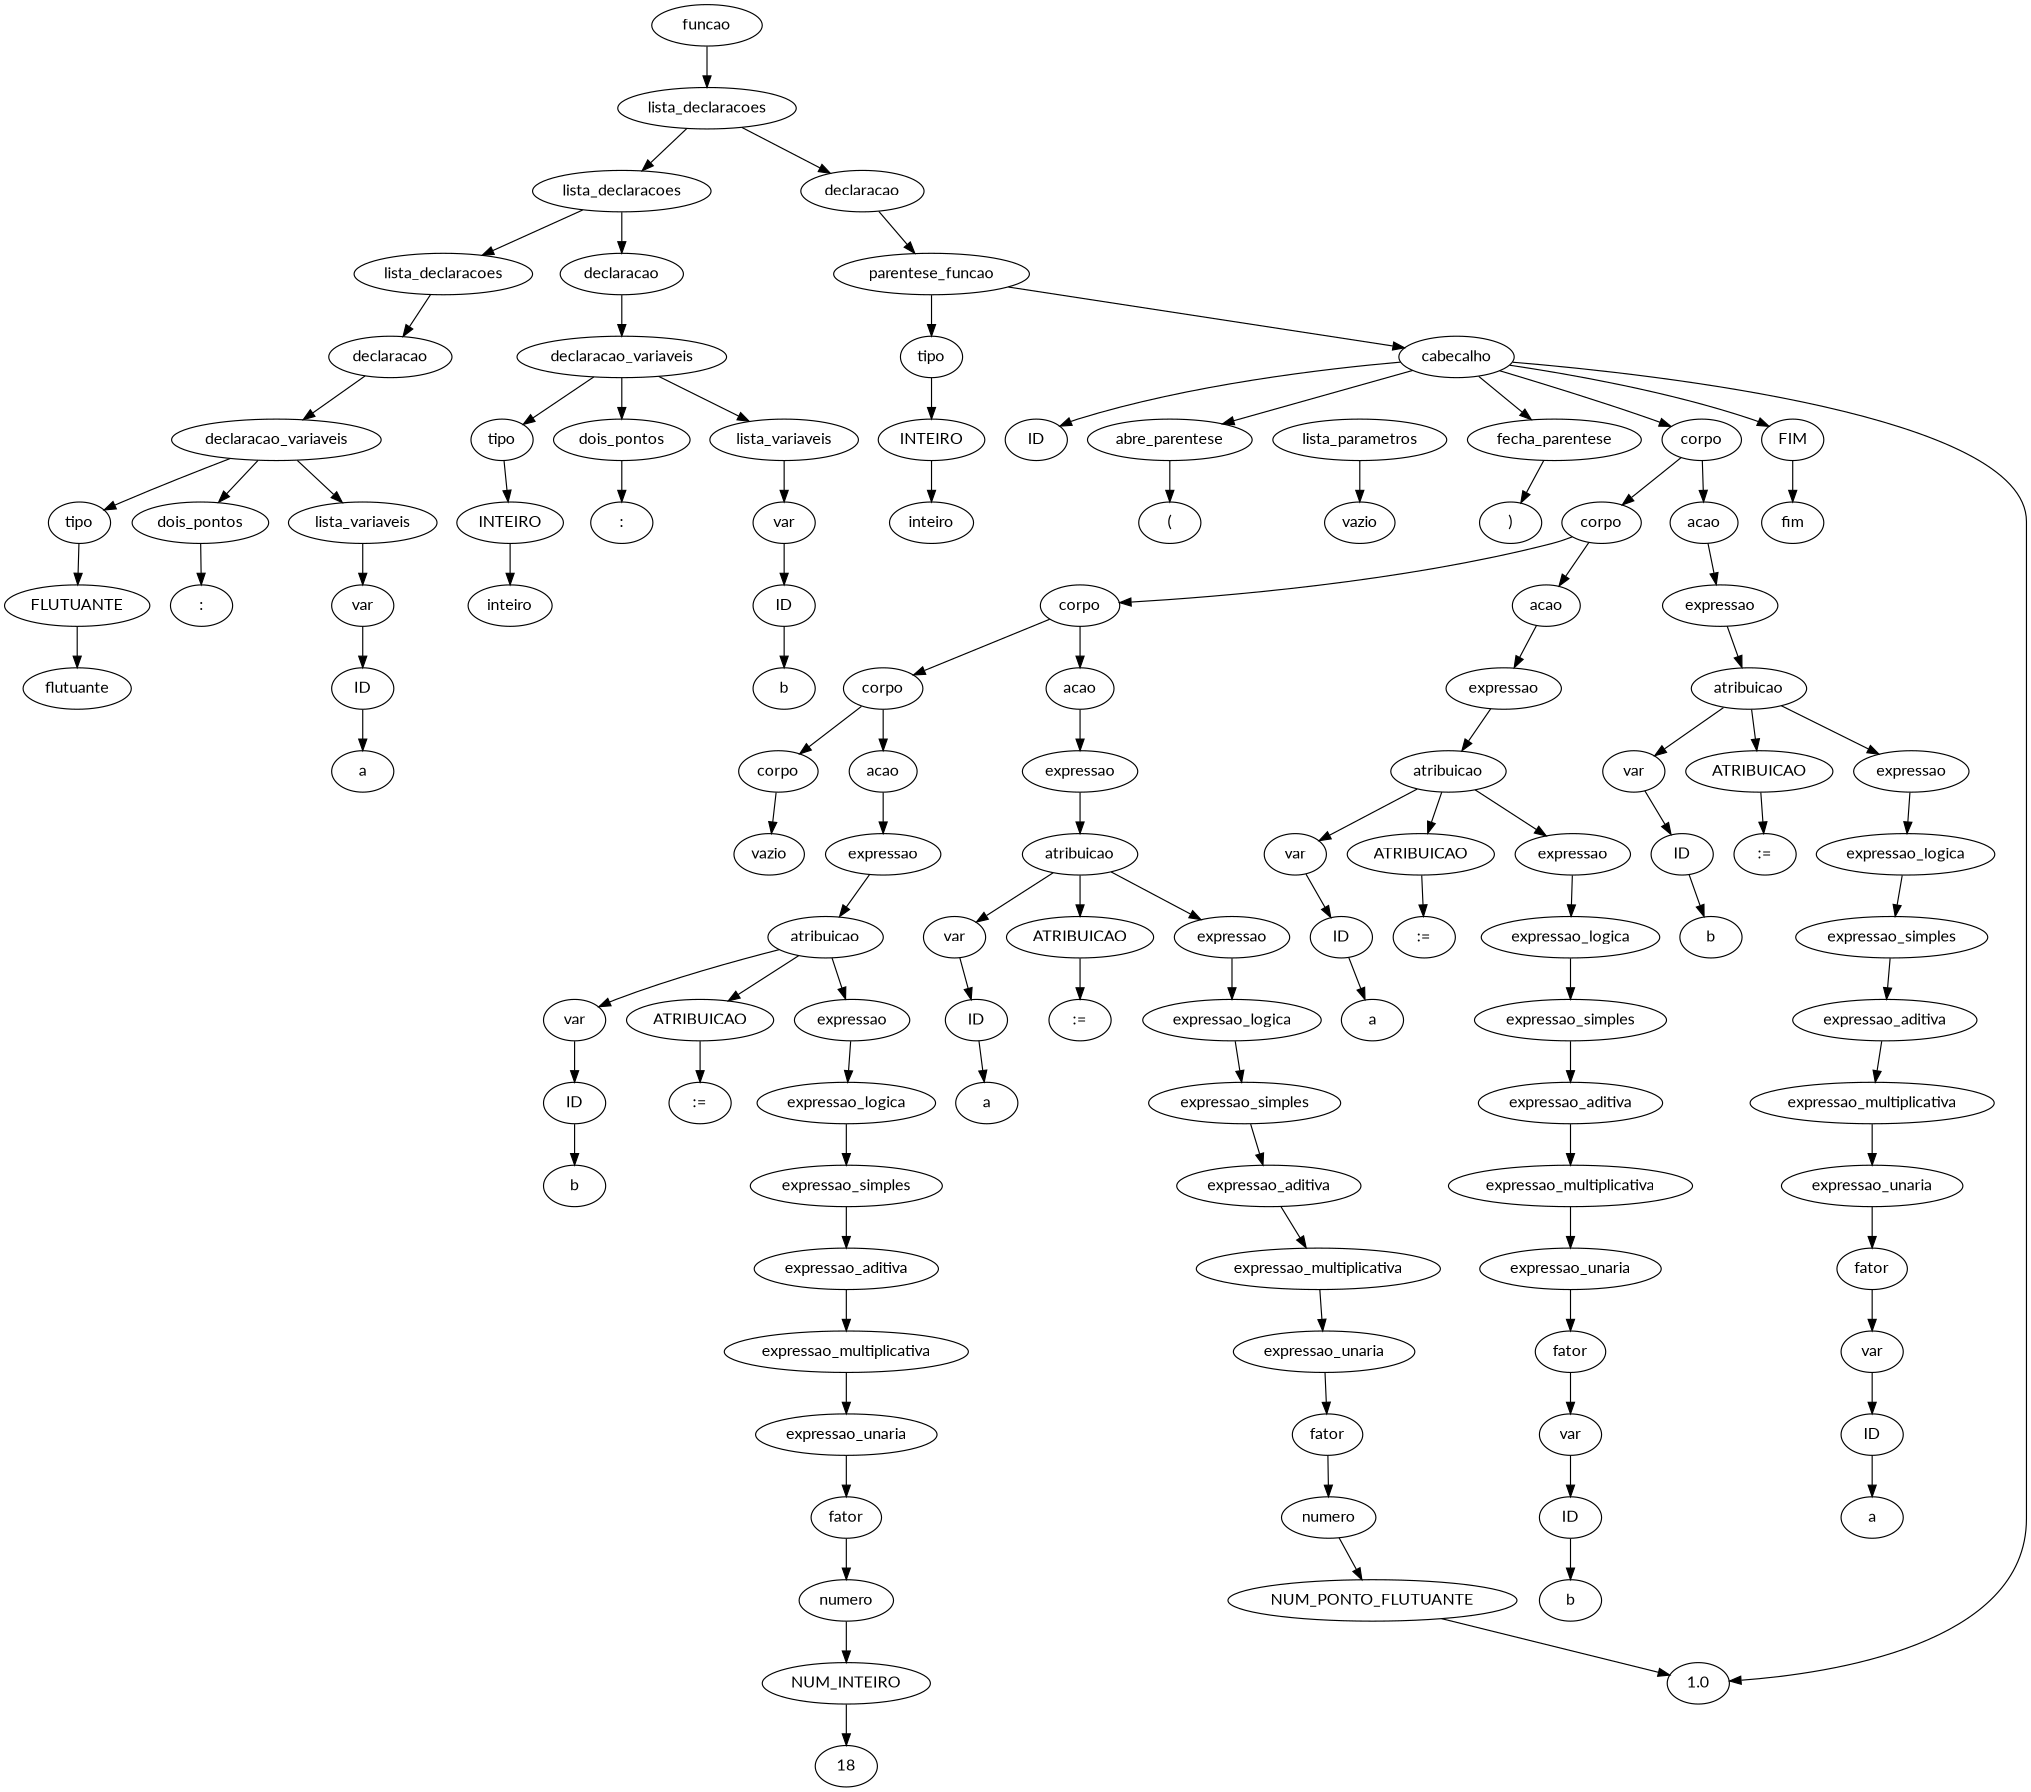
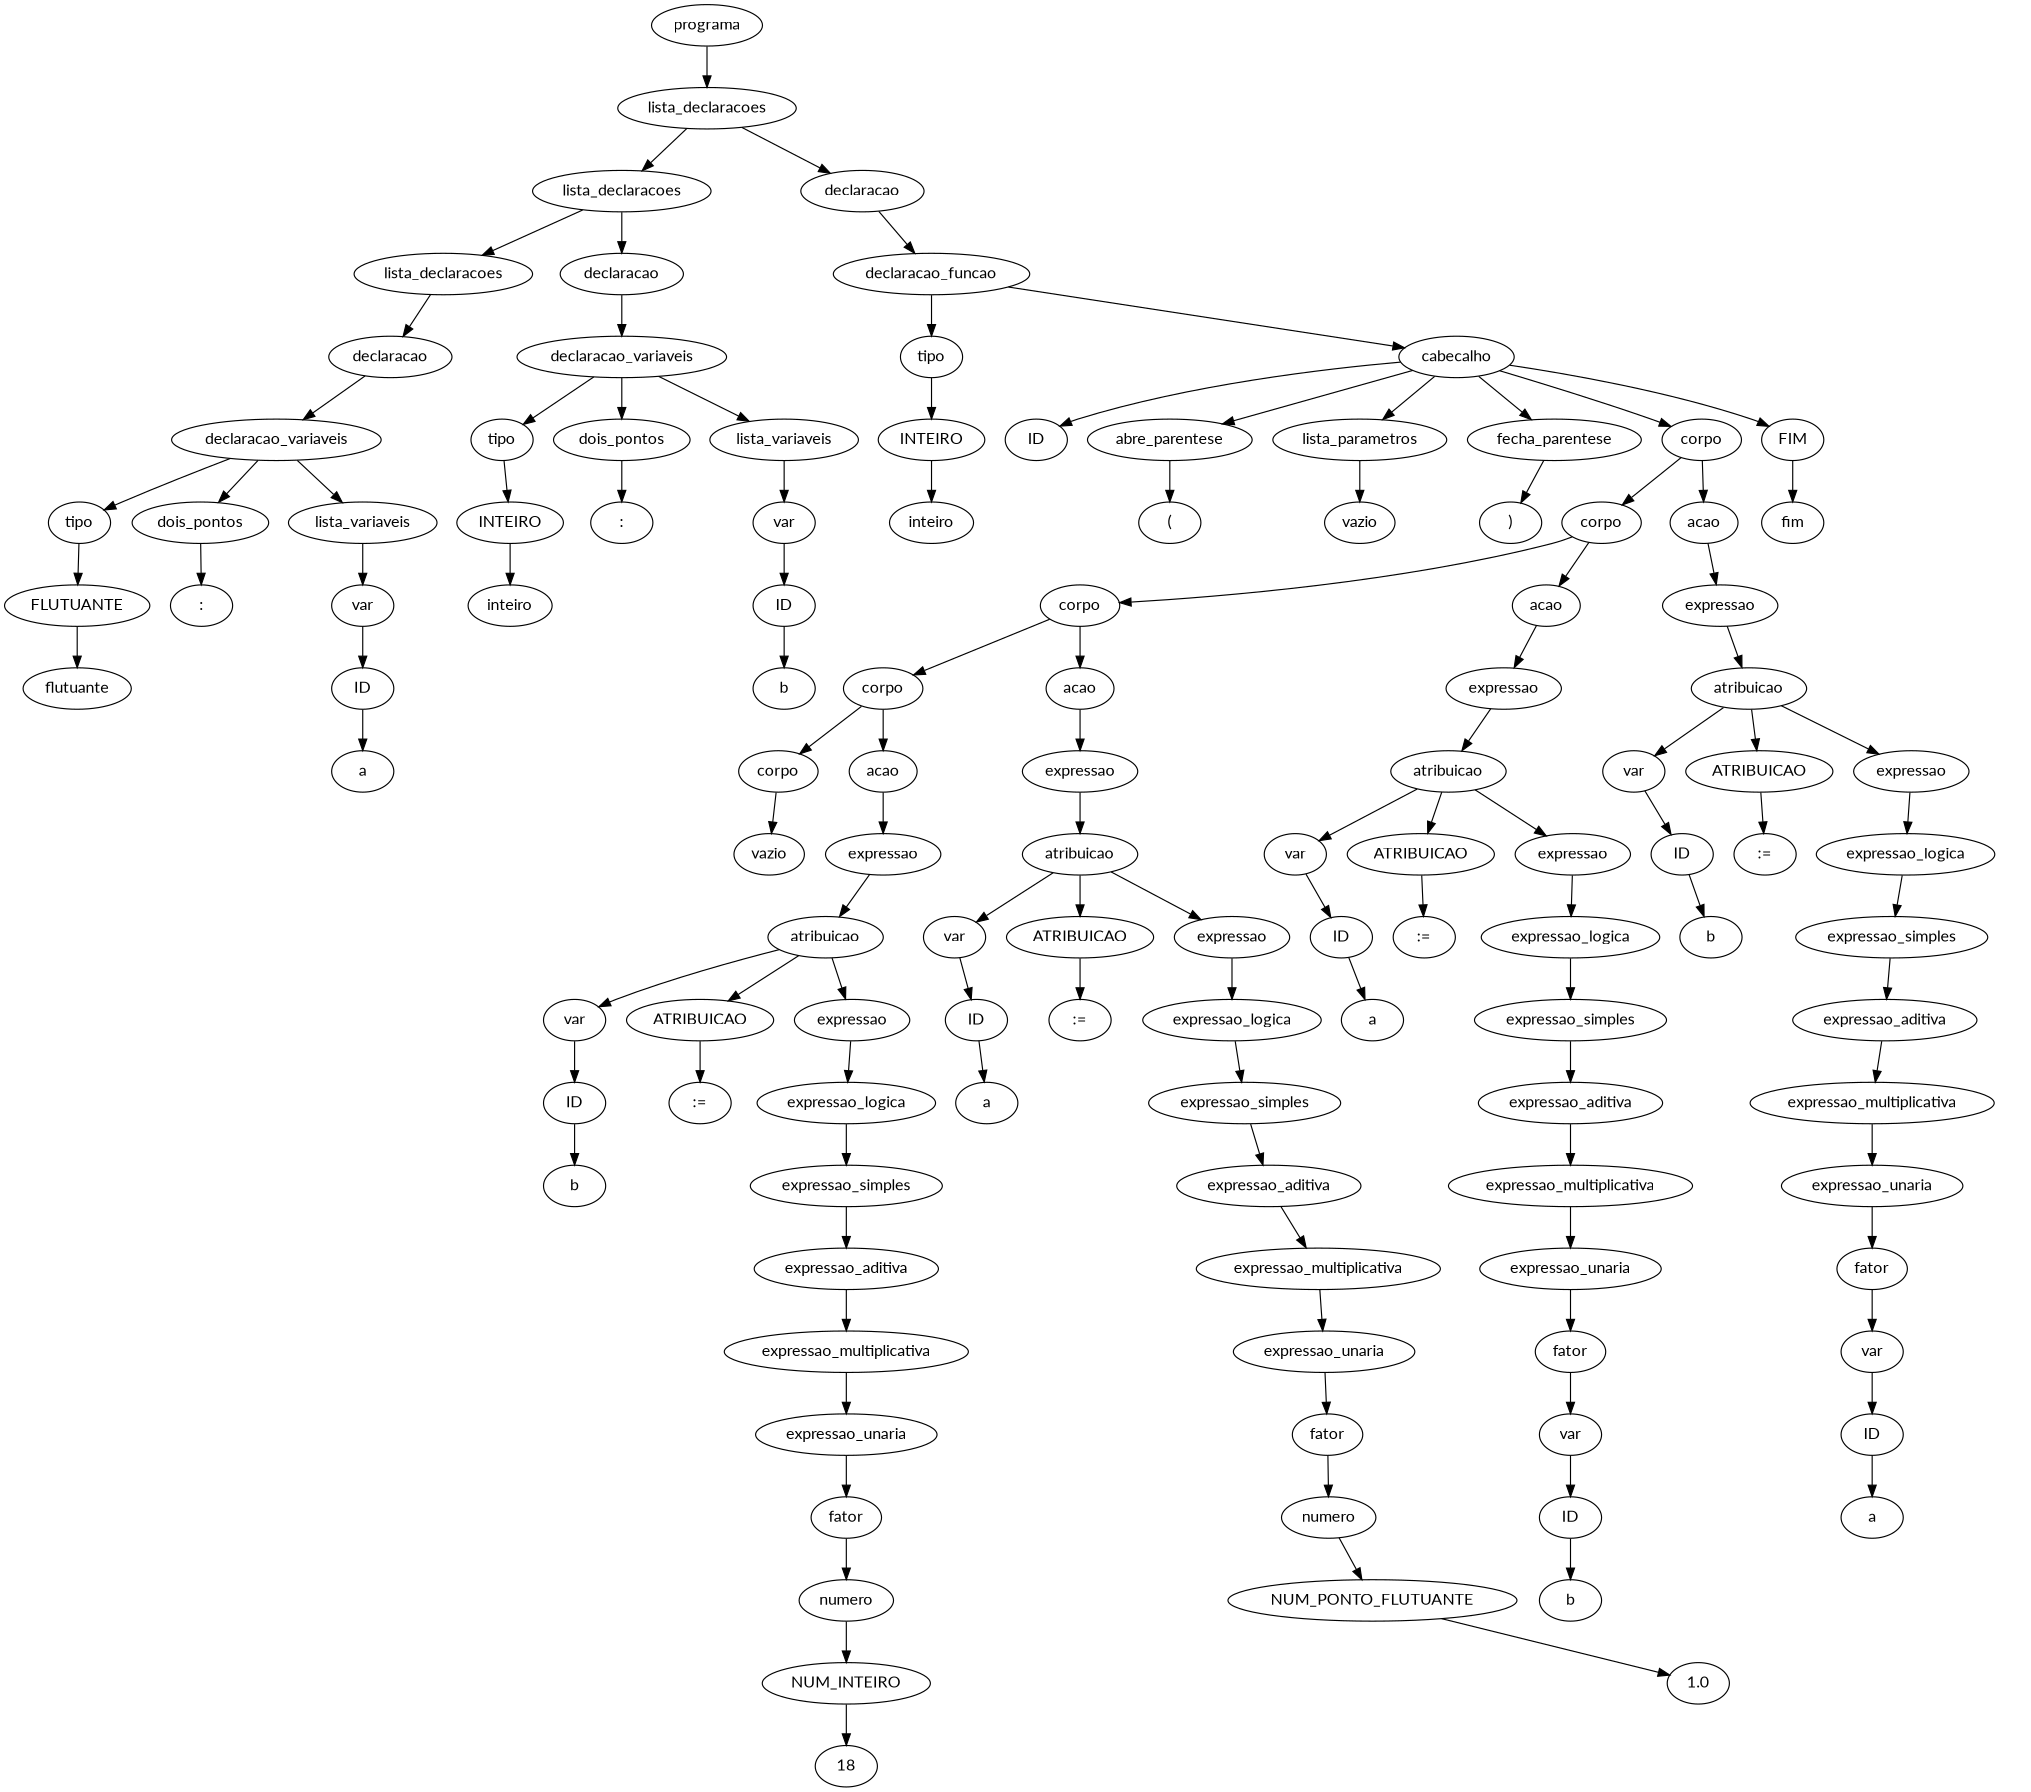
(707, 25) -> (707, 25)
(932, 274) -> (932, 274)
(2026, 919) -> (1413, 394)
